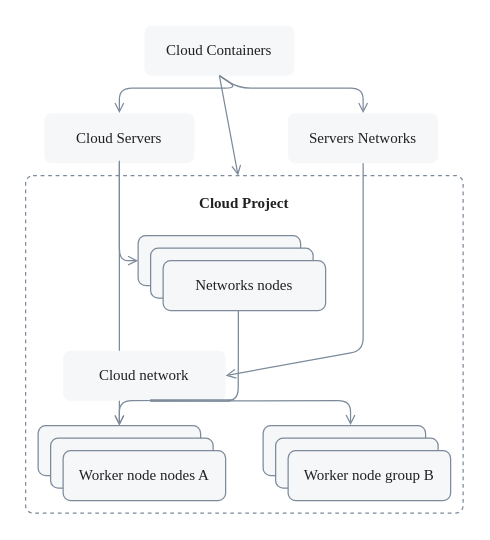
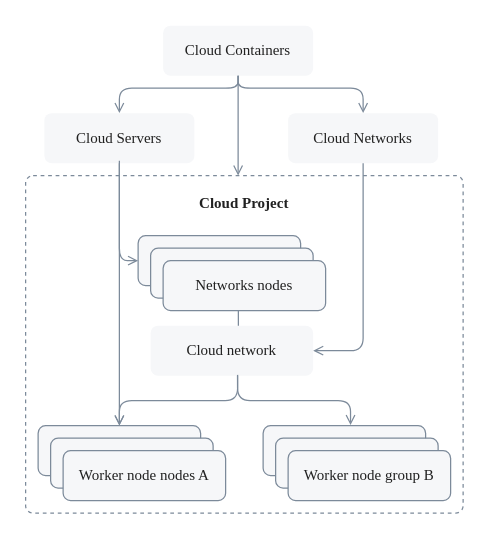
(219, 51) -> (238, 51)
(363, 138) -> (363, 138)
(144, 376) -> (232, 351)
